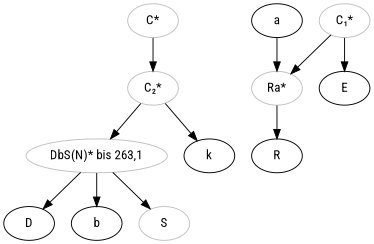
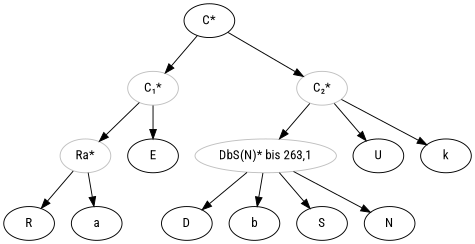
(153, 21) -> (209, 21)
(277, 50) -> (90, 185)
none -> (184, 51)
none -> (378, 156)
(164, 223) -> (322, 223)
none -> (390, 223)
